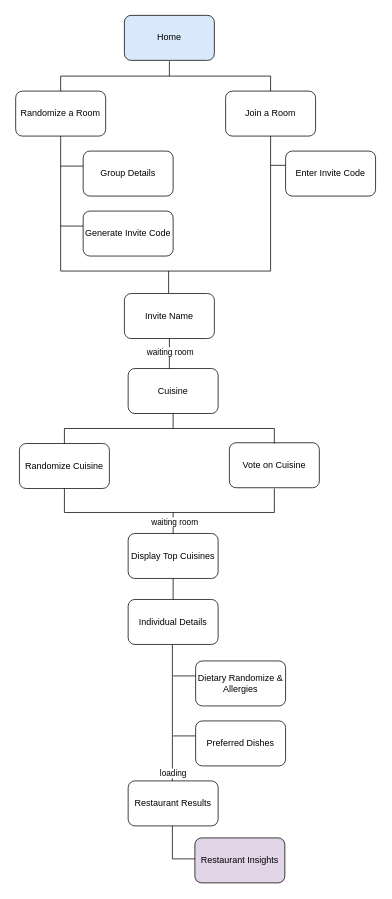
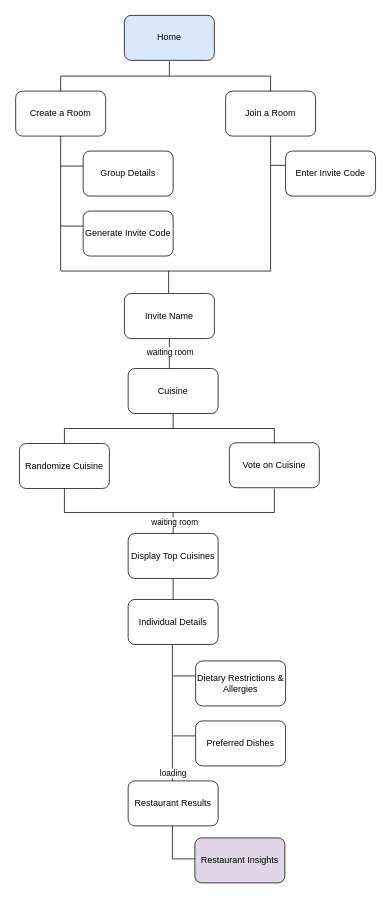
(60, 114) -> (60, 114)
(240, 684) -> (240, 684)
